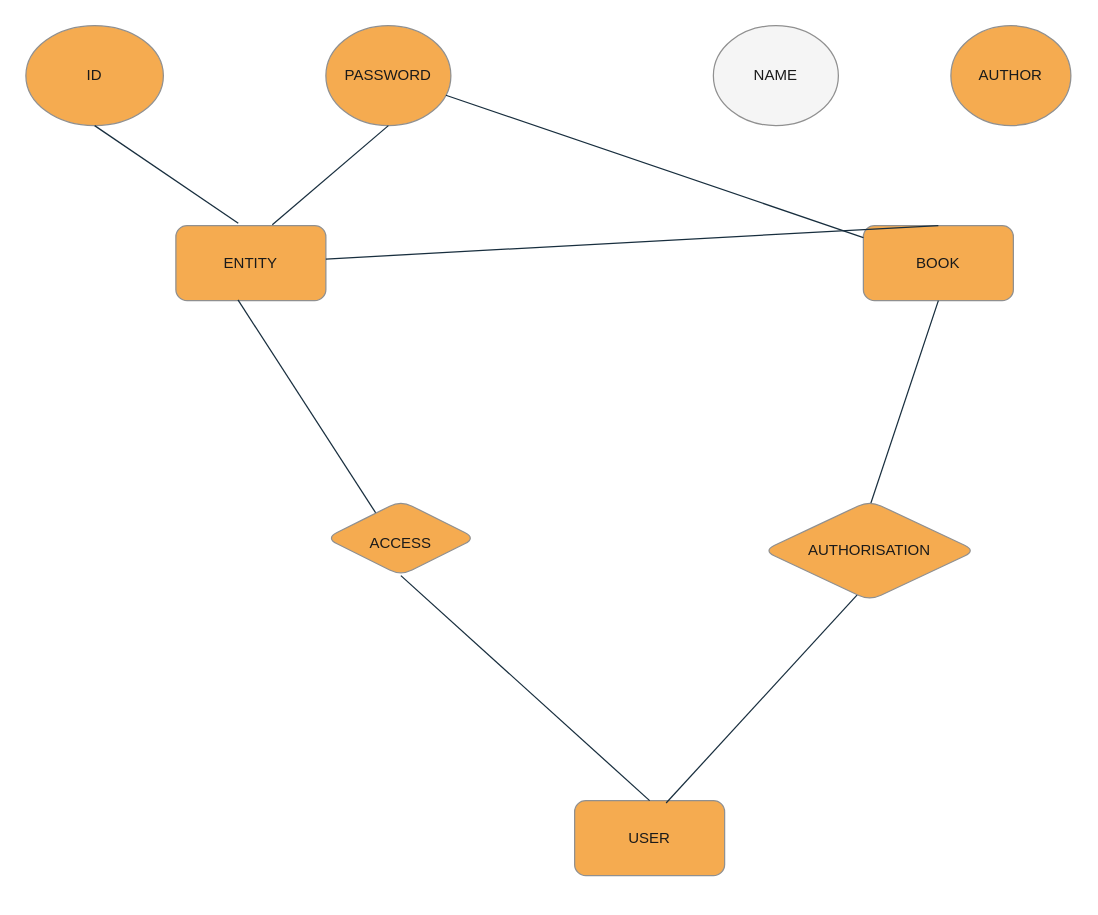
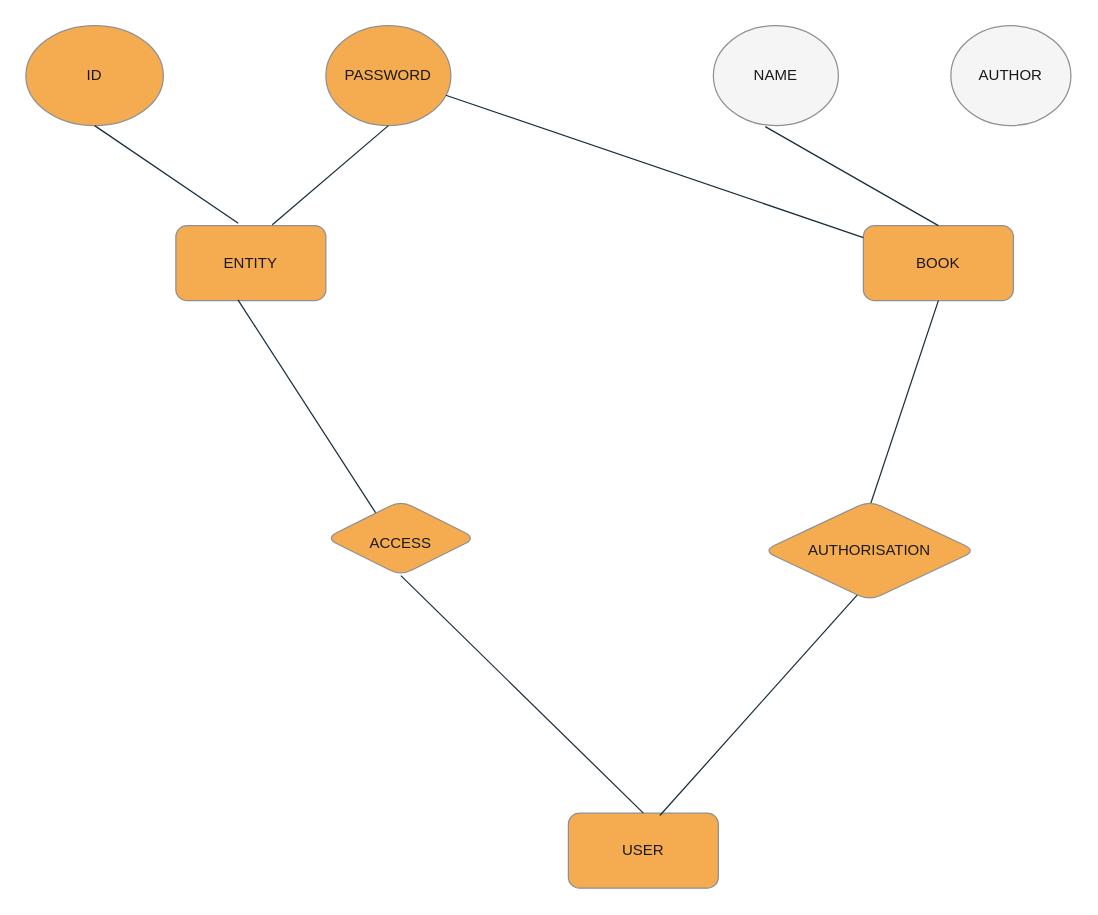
(1011, 76) -> (1011, 76)
(583, 245) -> (852, 176)
(649, 838) -> (643, 851)
